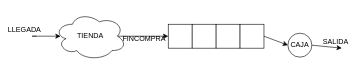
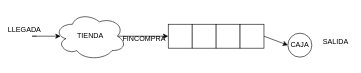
(325, 47) -> none
